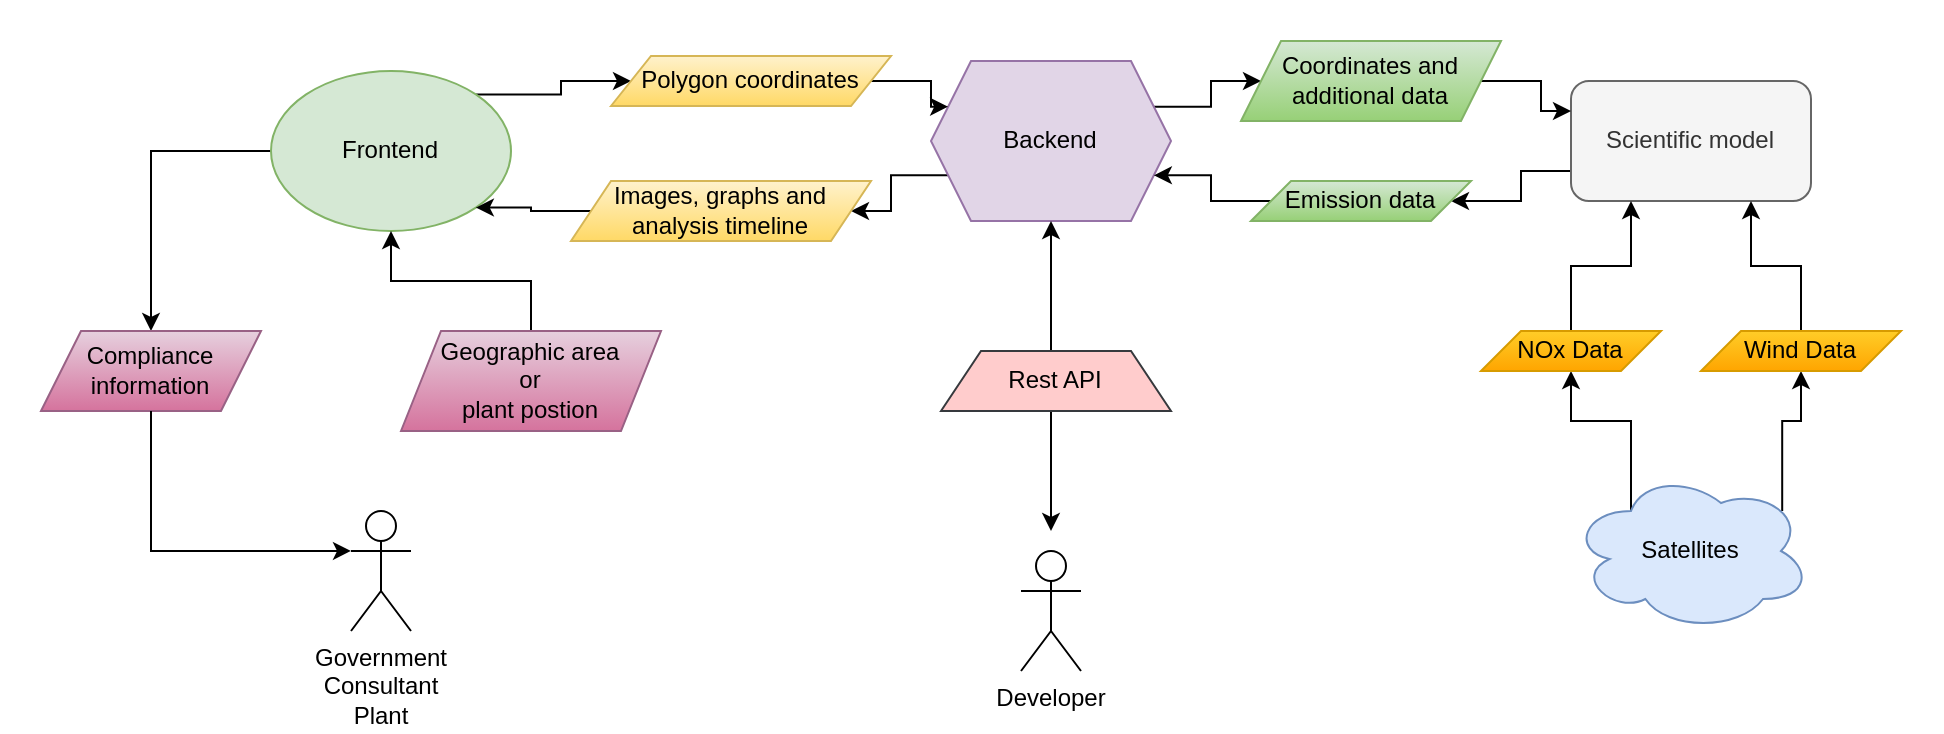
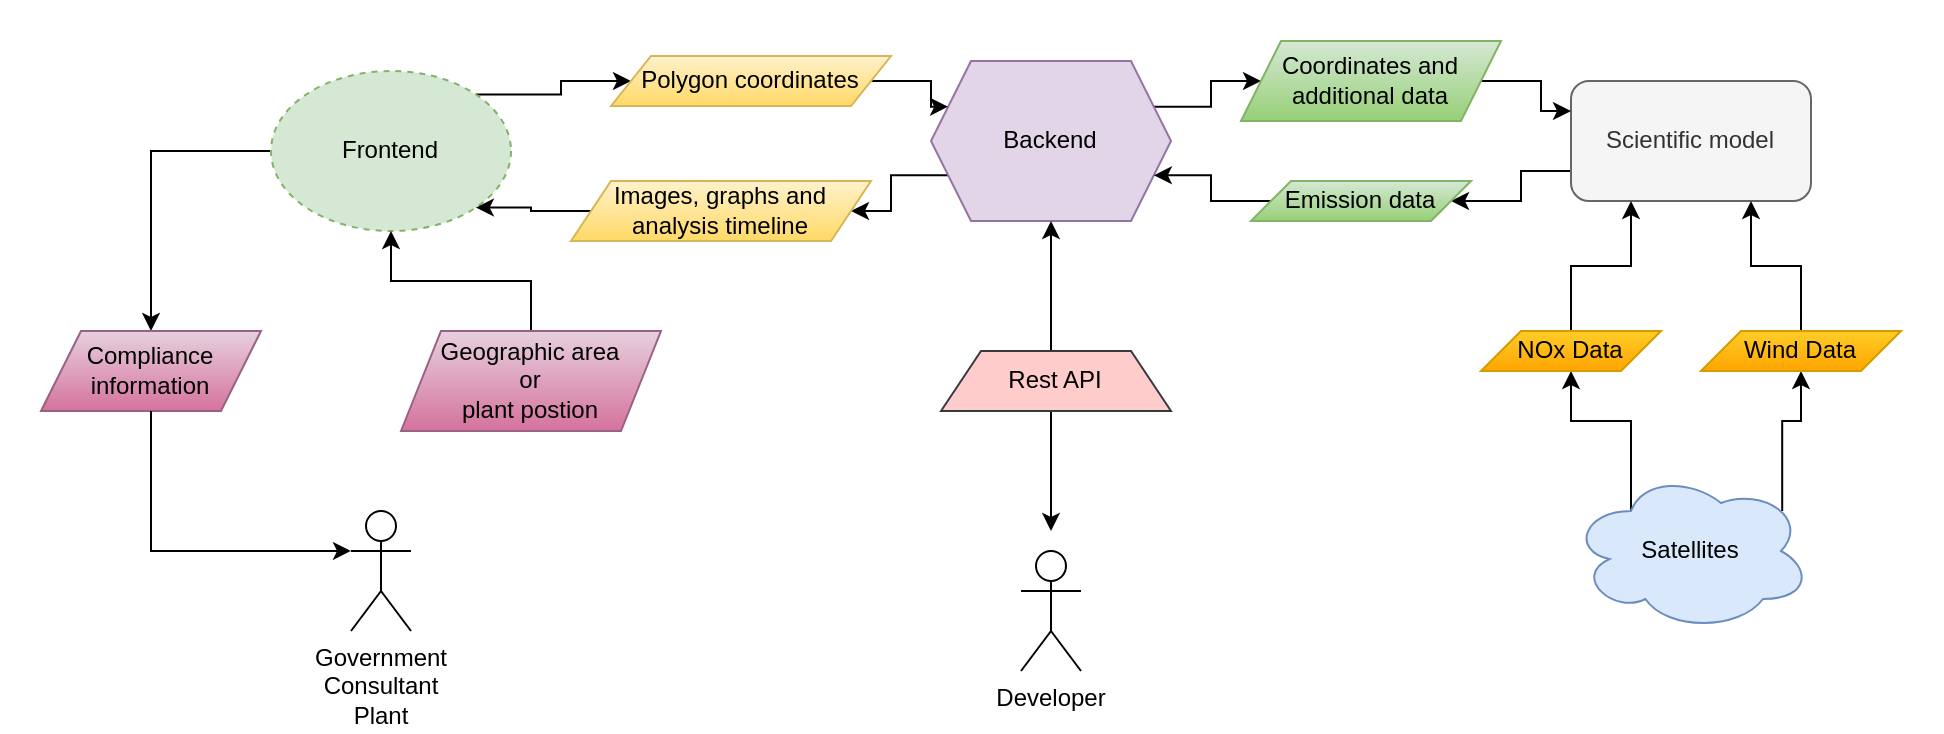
(391, 151) -> (391, 151)
